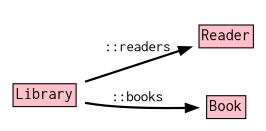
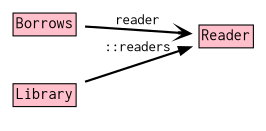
none -> (45, 24)
(226, 107) -> none
